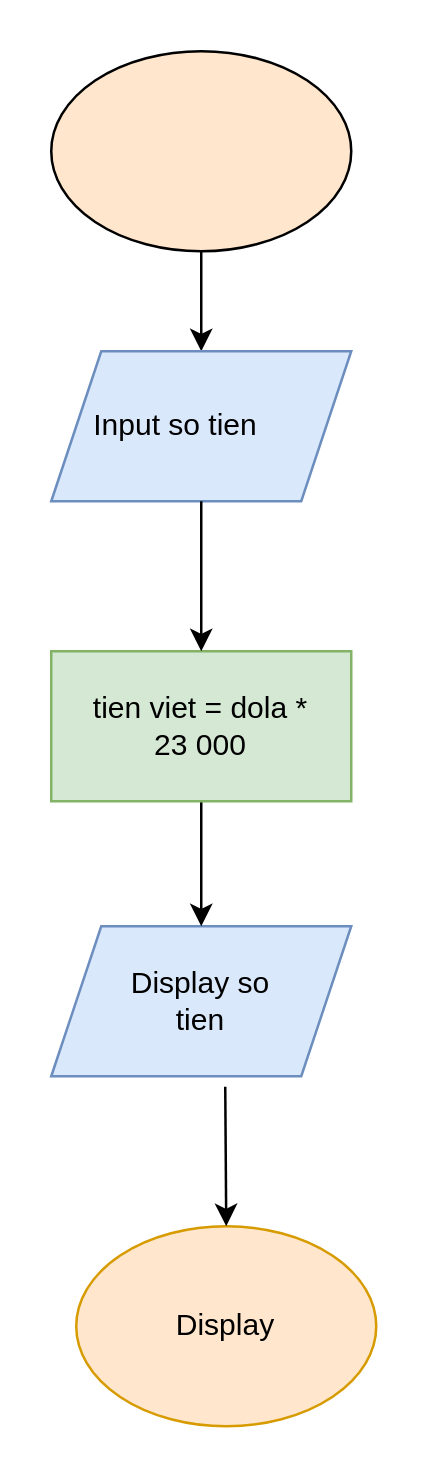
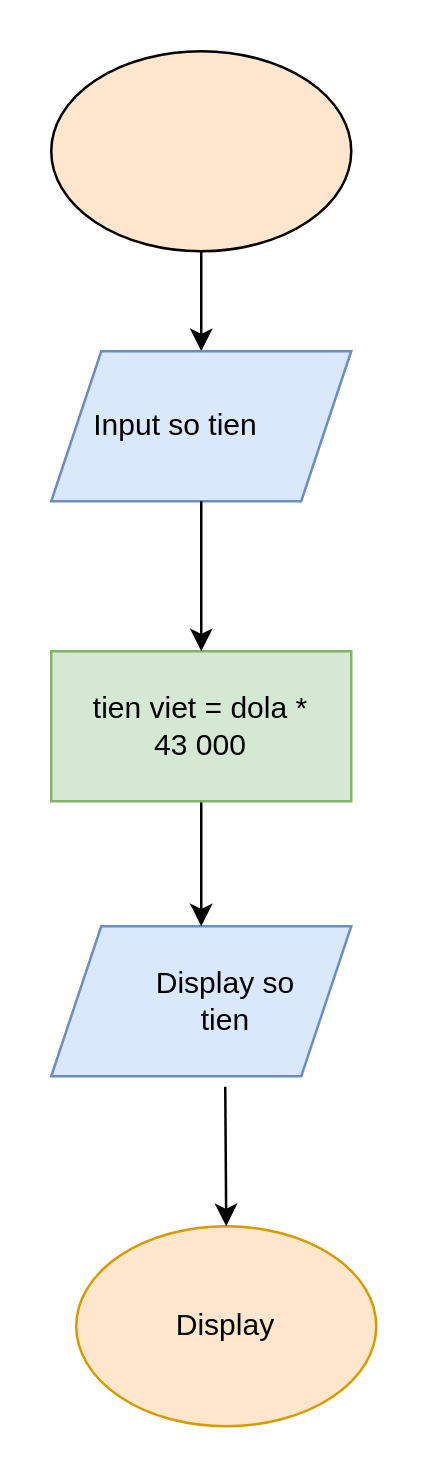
(201, 726) -> (201, 726)
(201, 1001) -> (226, 1001)
